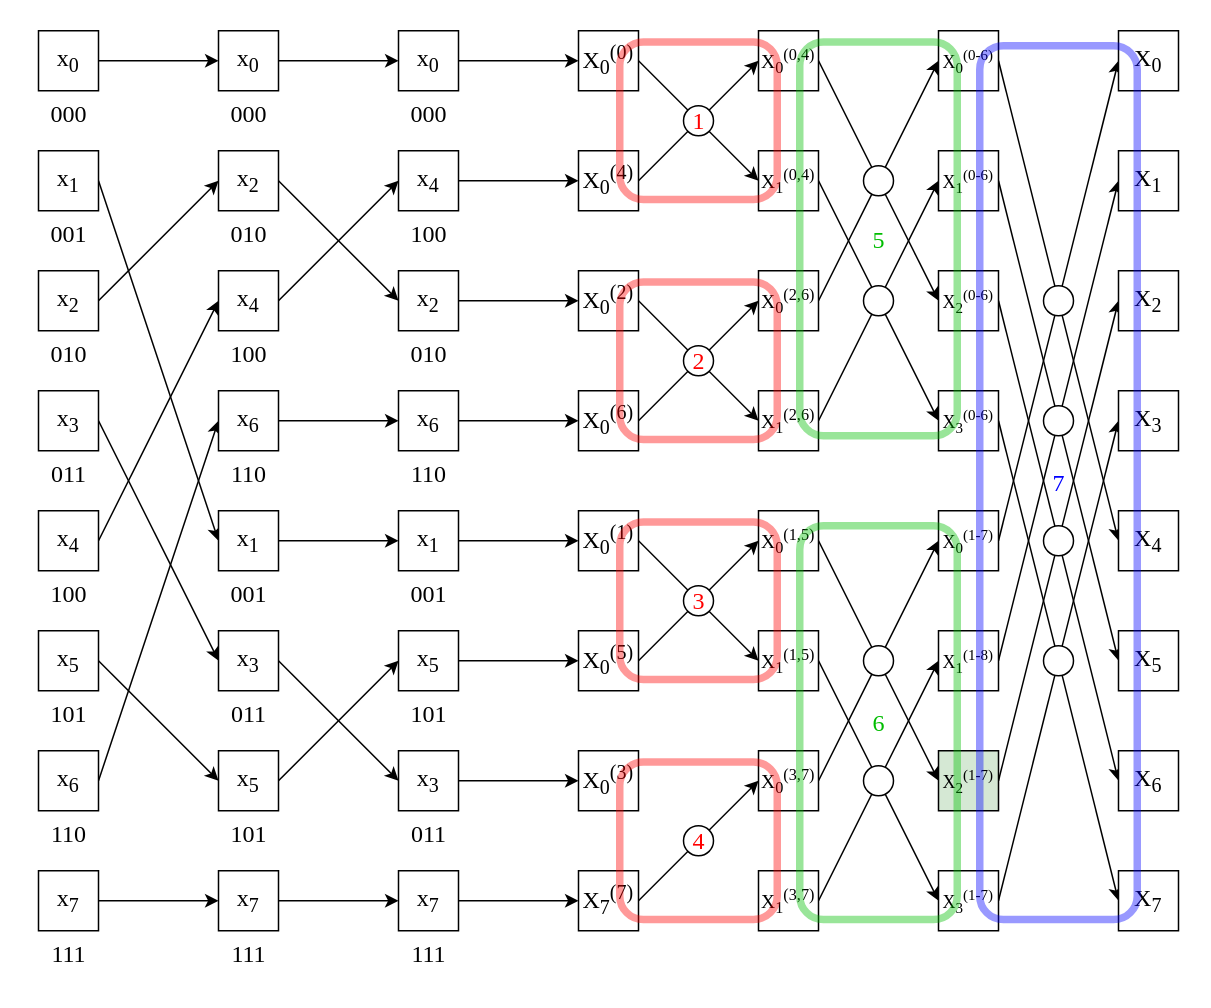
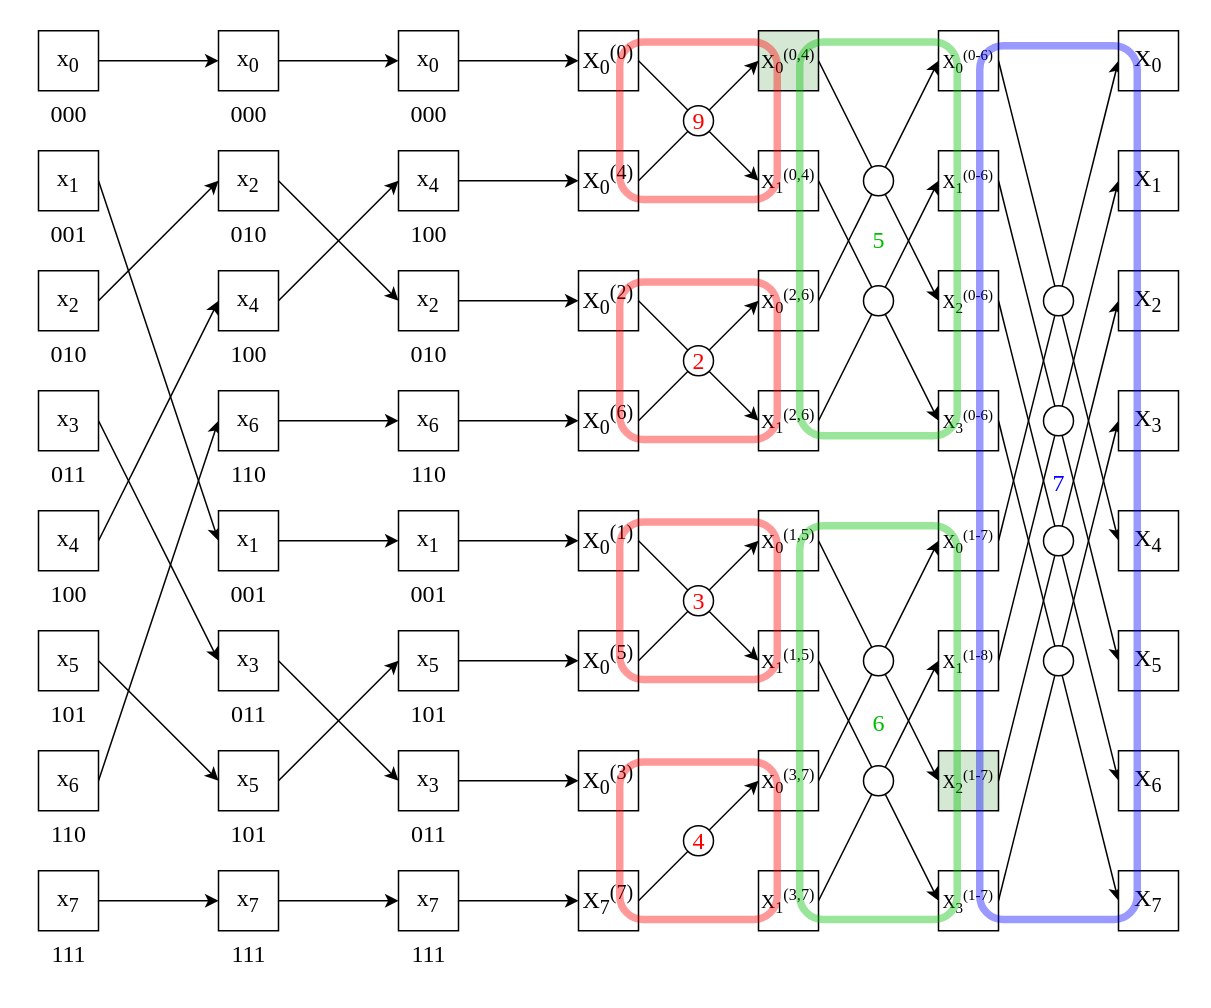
(788, 61) -> (788, 61)
(699, 121) -> (699, 121)
